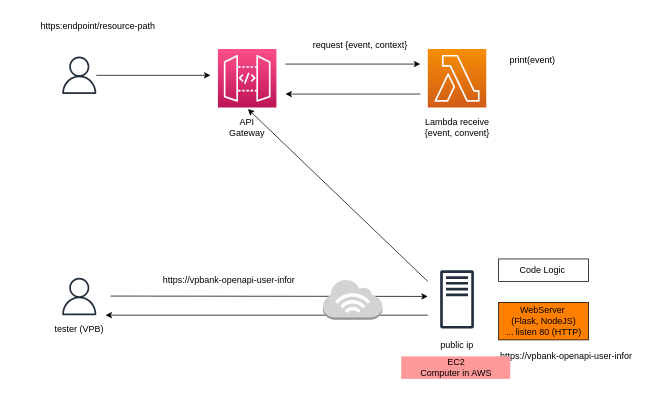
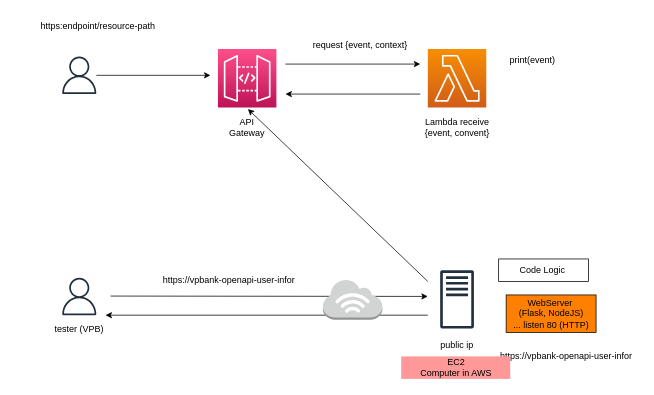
(544, 321) -> (551, 314)
